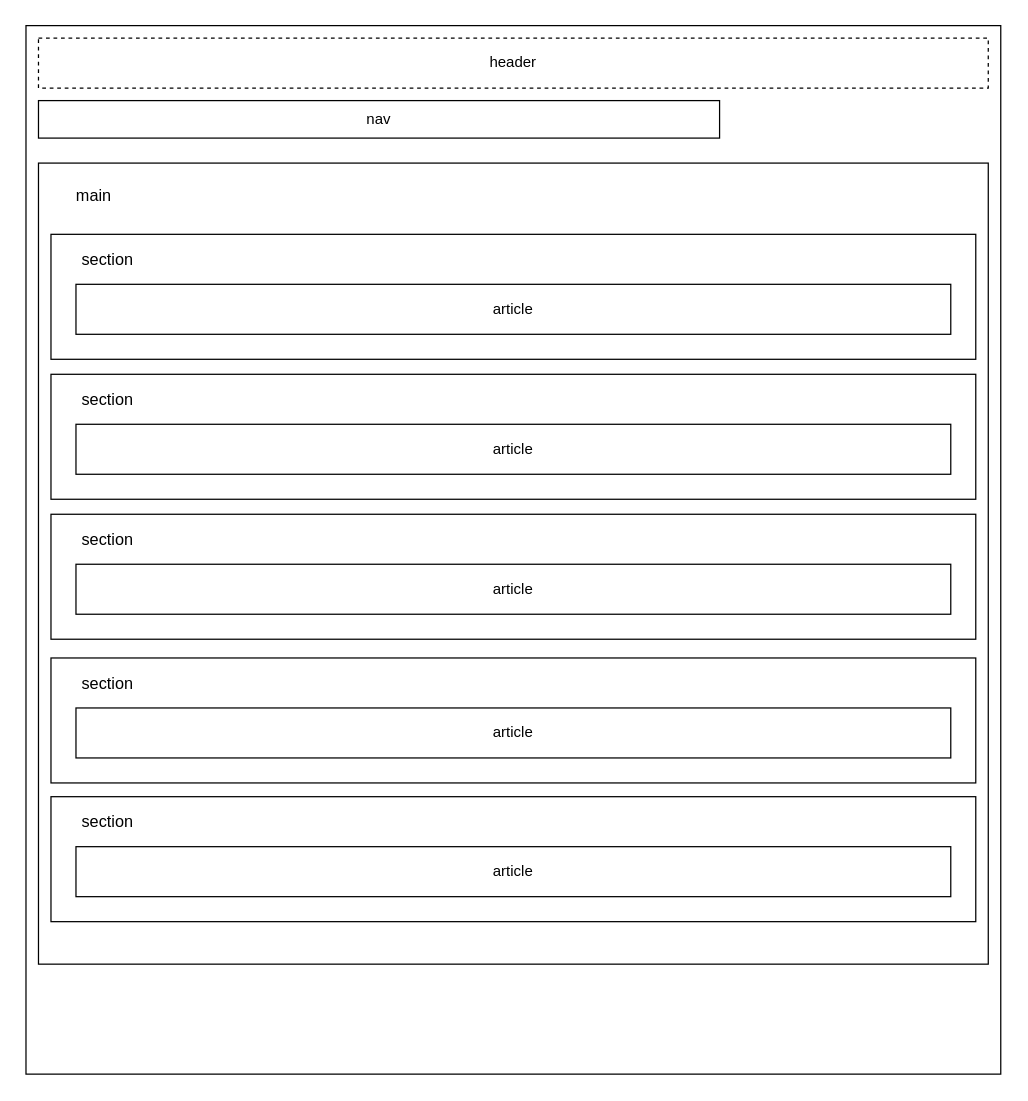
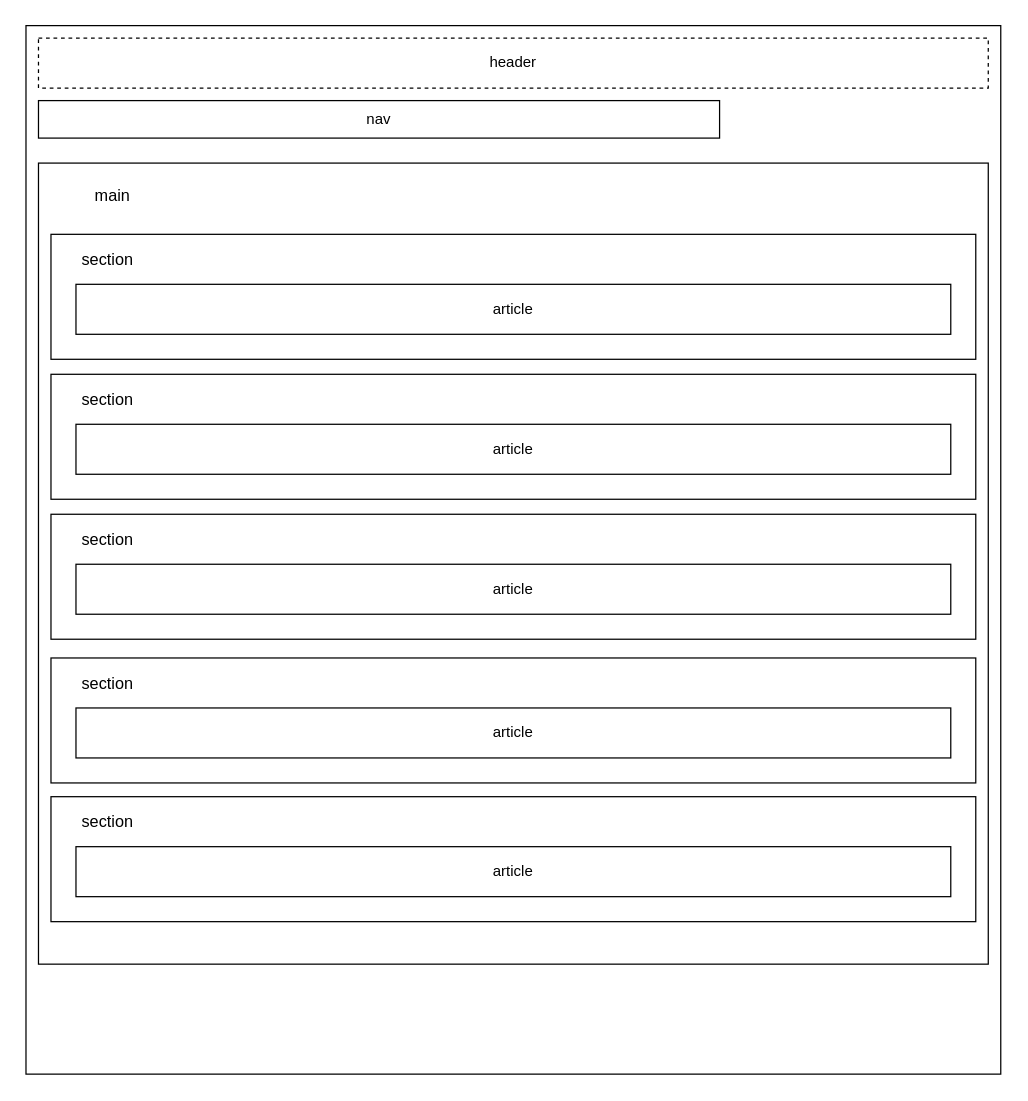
(93, 196) -> (112, 196)
